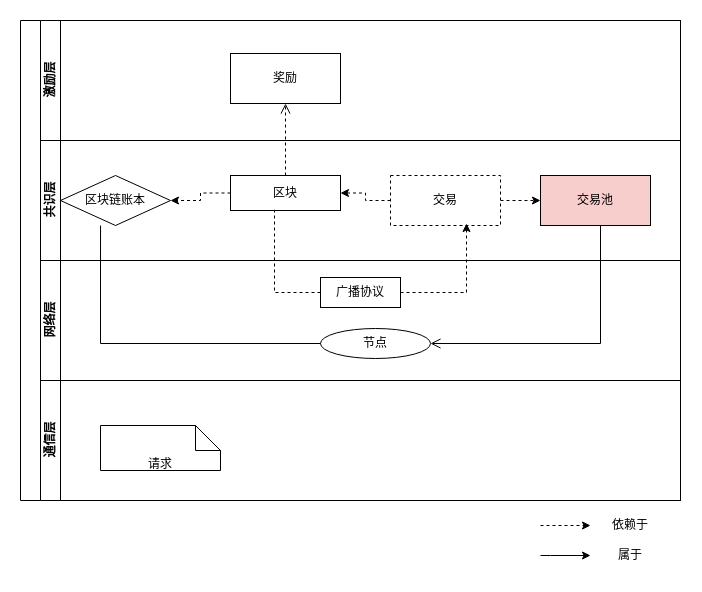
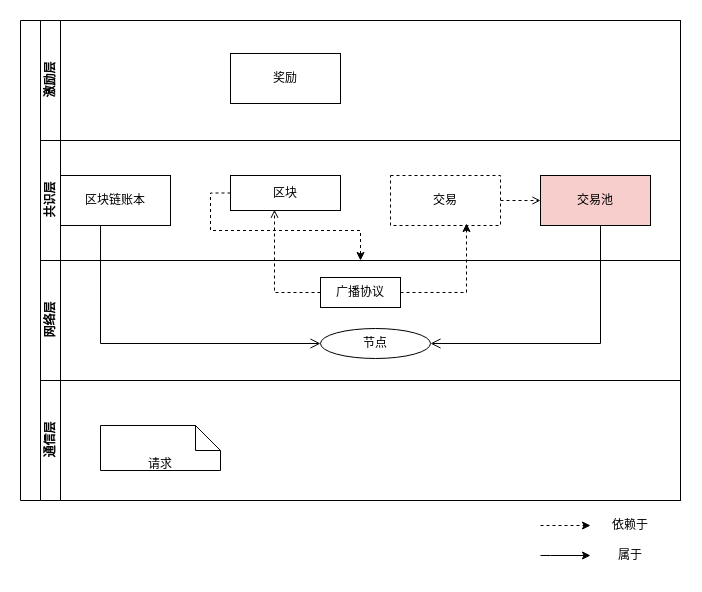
(286, 142) -> none
(116, 201) -> (116, 201)
(195, 201) -> (280, 231)
(366, 201) -> none
(532, 201) -> (534, 201)
(275, 214) -> (275, 215)
(314, 344) -> (314, 344)
